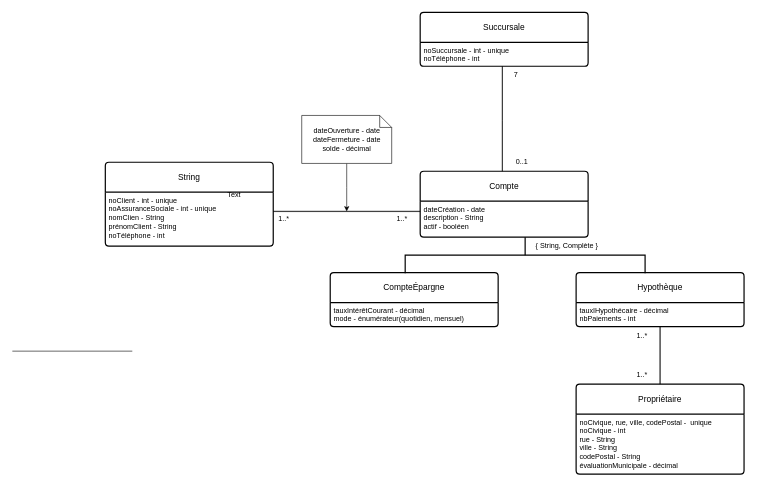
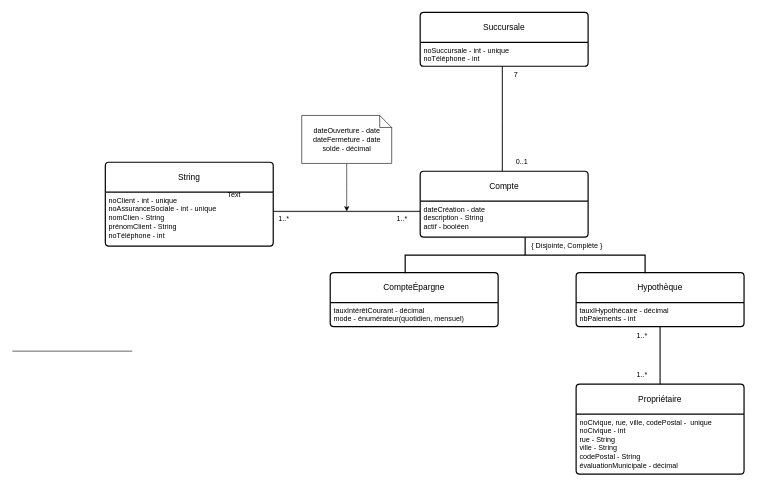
(567, 246) -> (567, 246)
